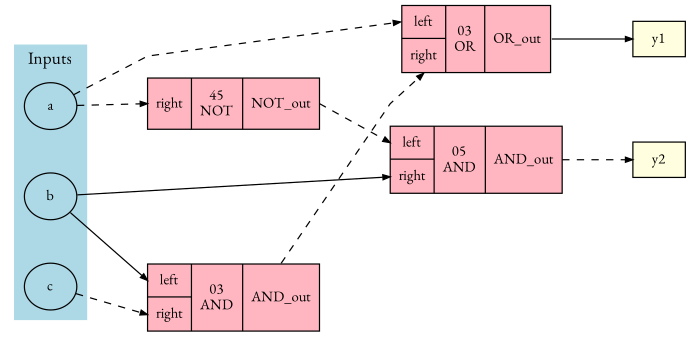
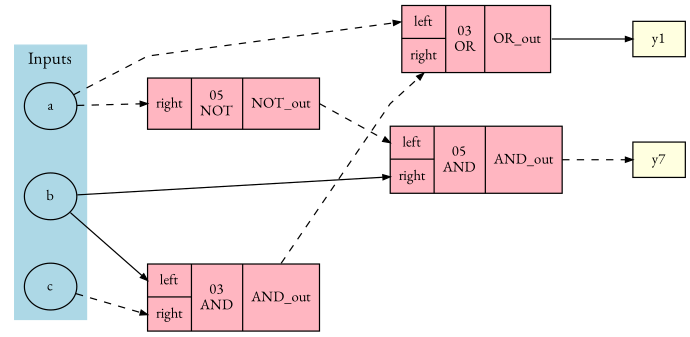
(217, 95) -> (217, 95)
(659, 160) -> (659, 160)
